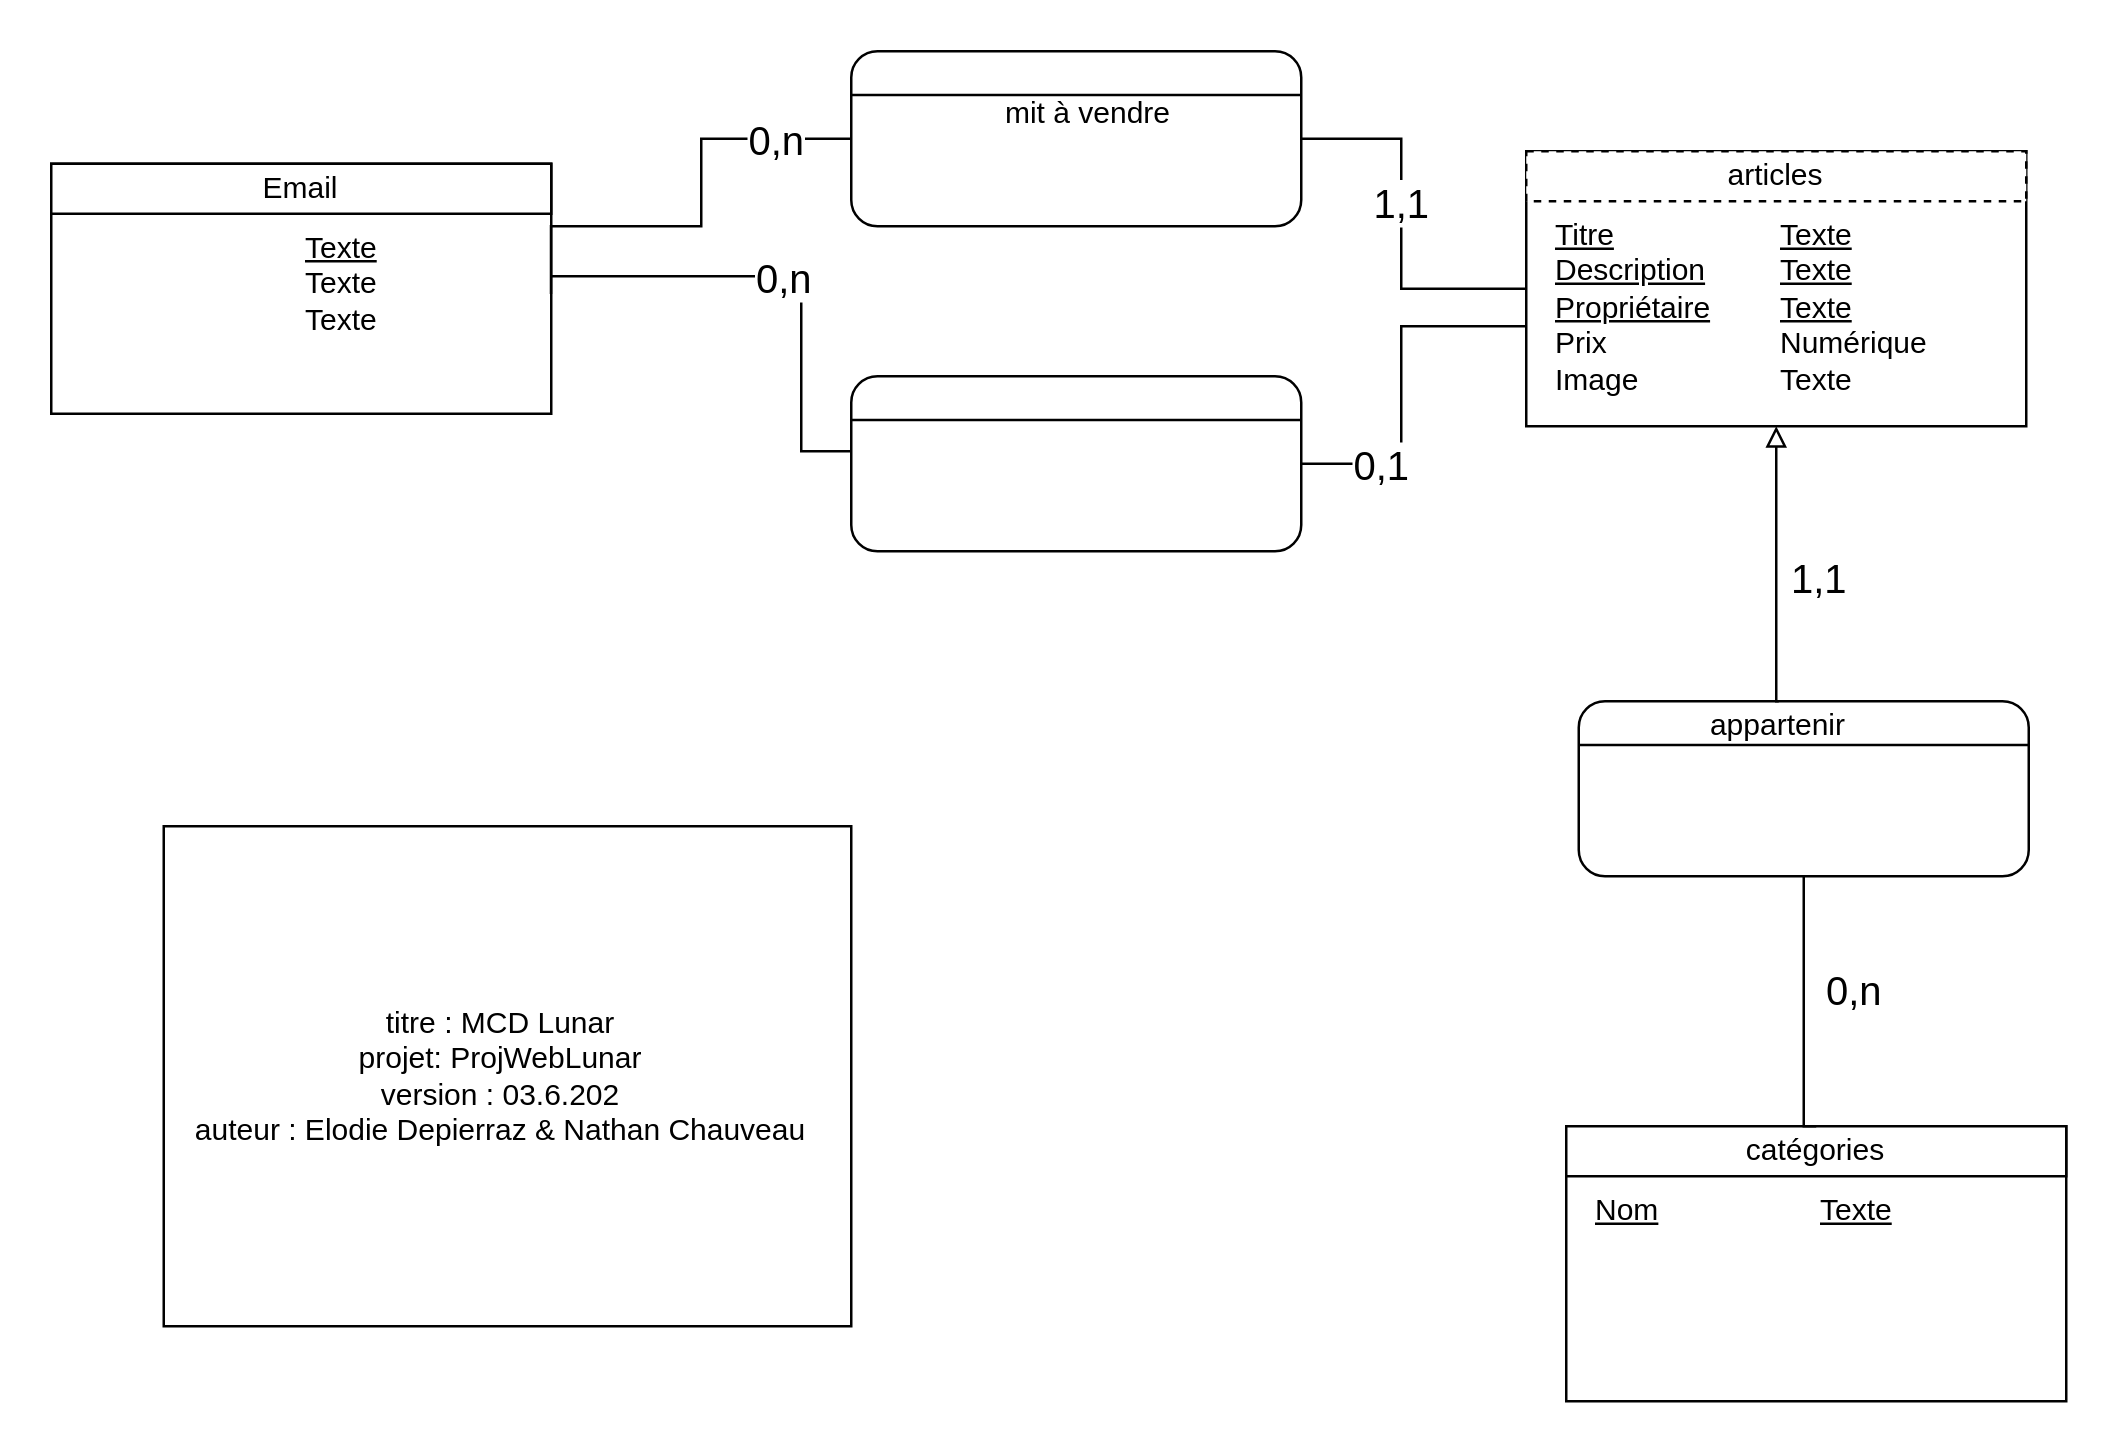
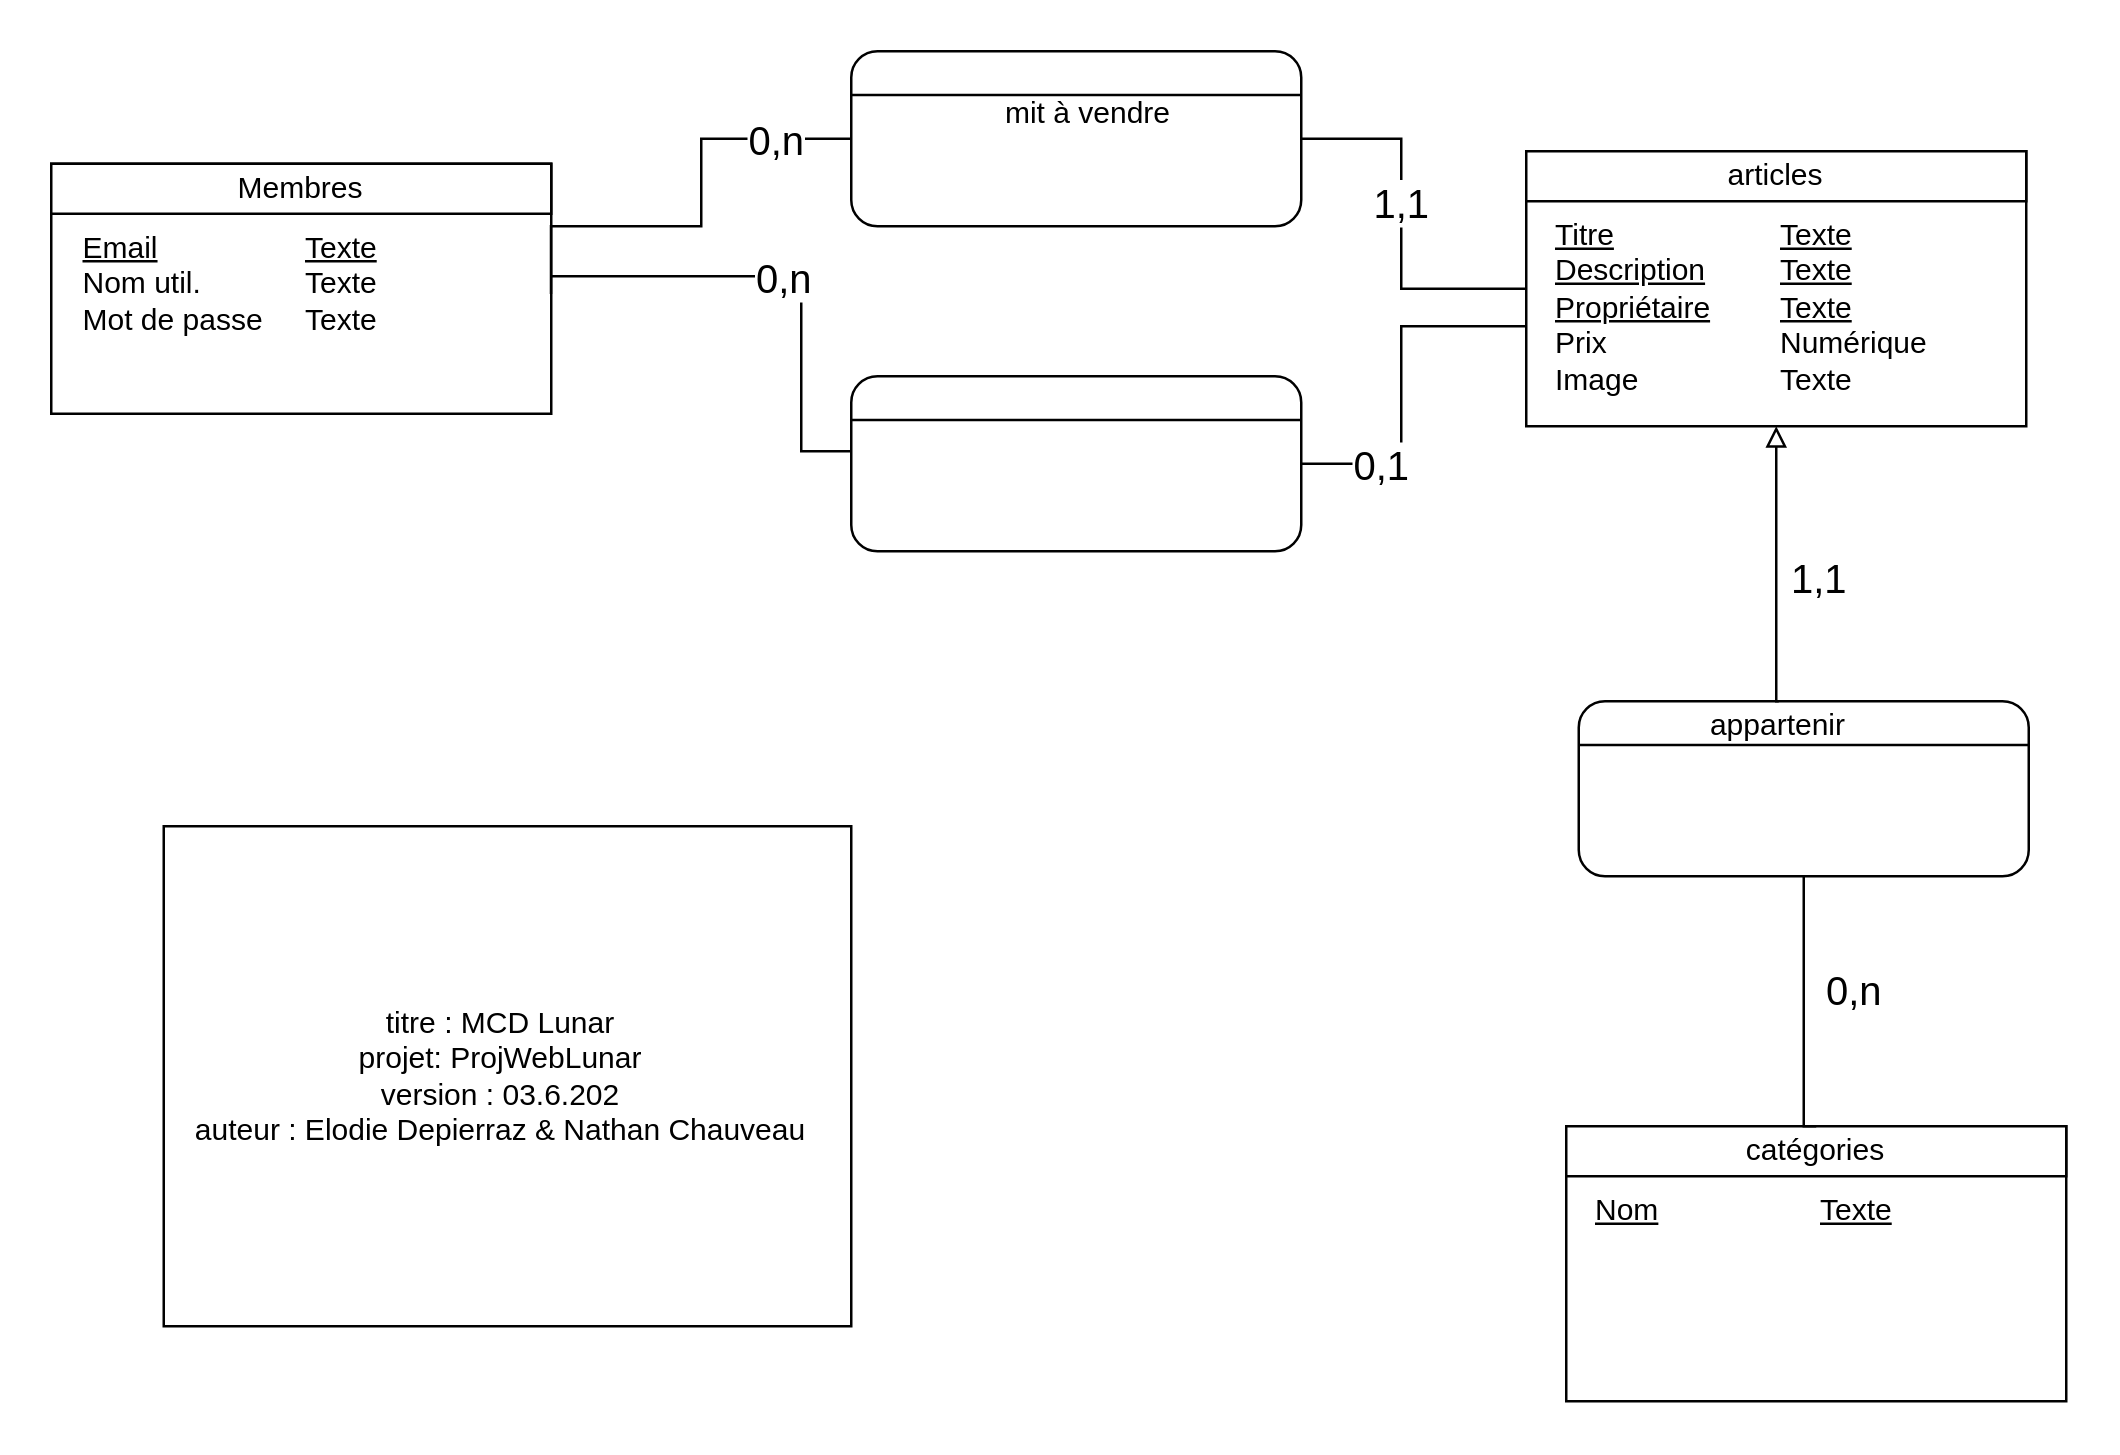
(1776, 176) -> (1776, 176)
(301, 189) -> (301, 189)
none -> (190, 314)
